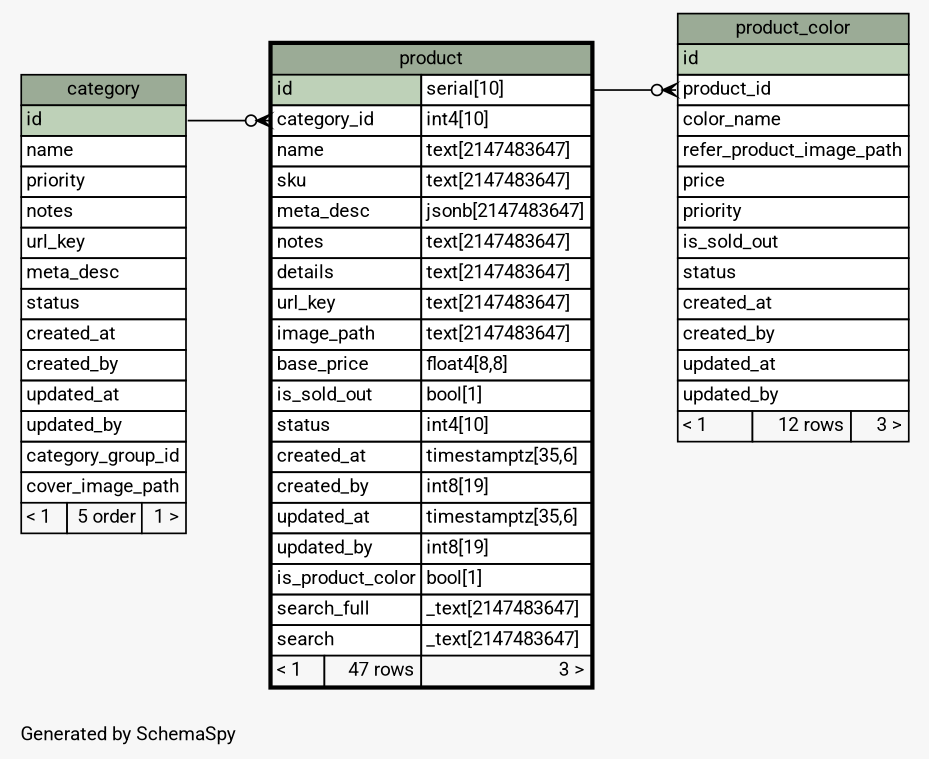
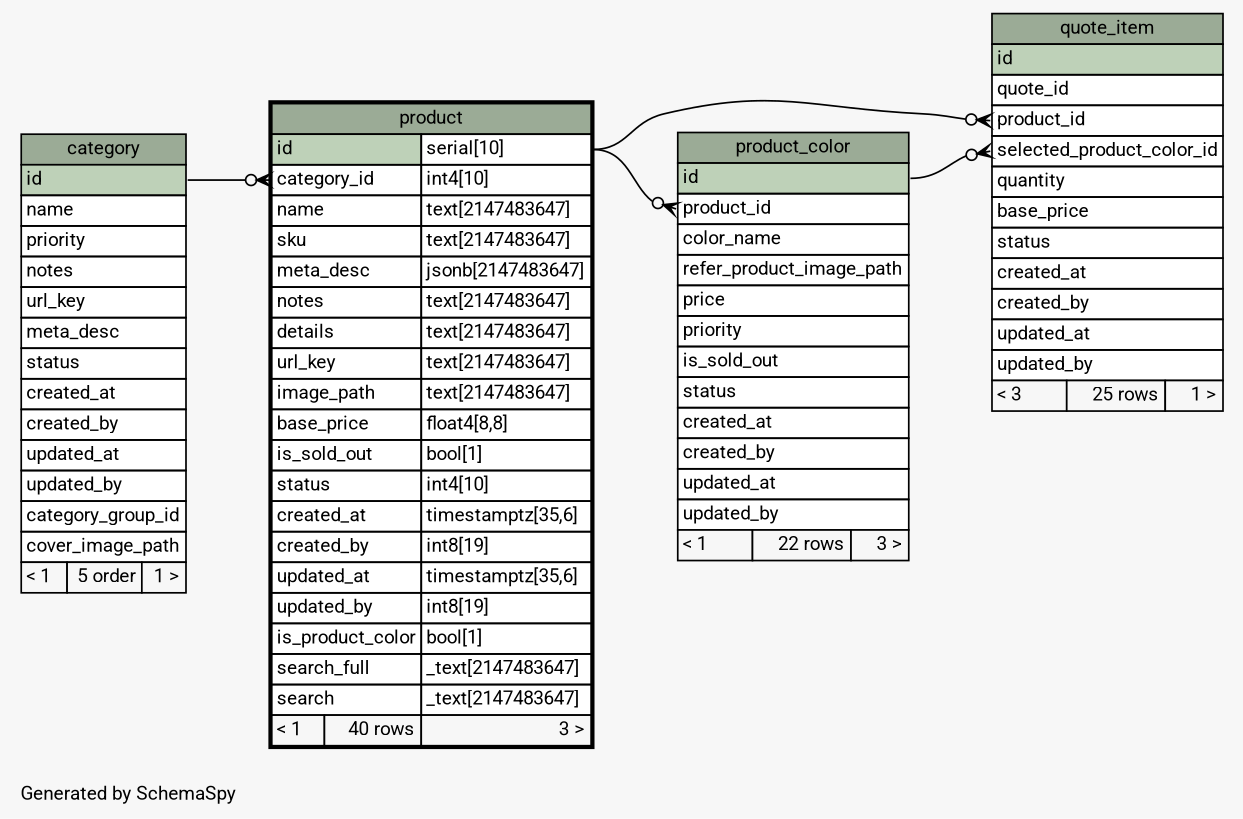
none -> (1107, 212)
(812, 426) -> (812, 544)
(382, 670) -> (382, 730)
